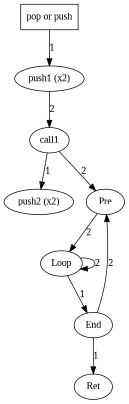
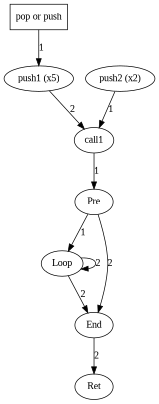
(49, 79) -> (39, 79)
(45, 168) -> (108, 106)
(84, 171) -> (97, 171)
(89, 233) -> (83, 233)
(107, 268) -> (108, 260)
(82, 294) -> (83, 294)
(96, 356) -> (97, 356)
